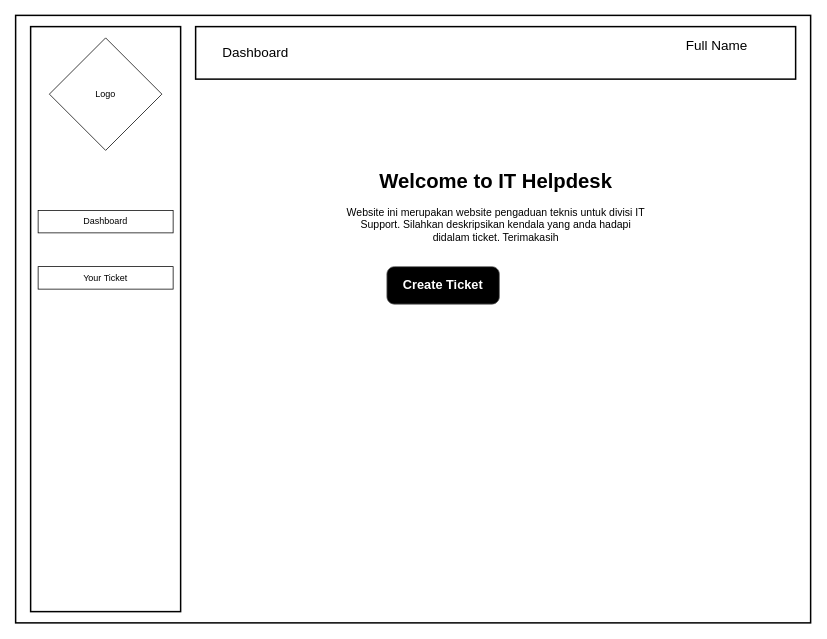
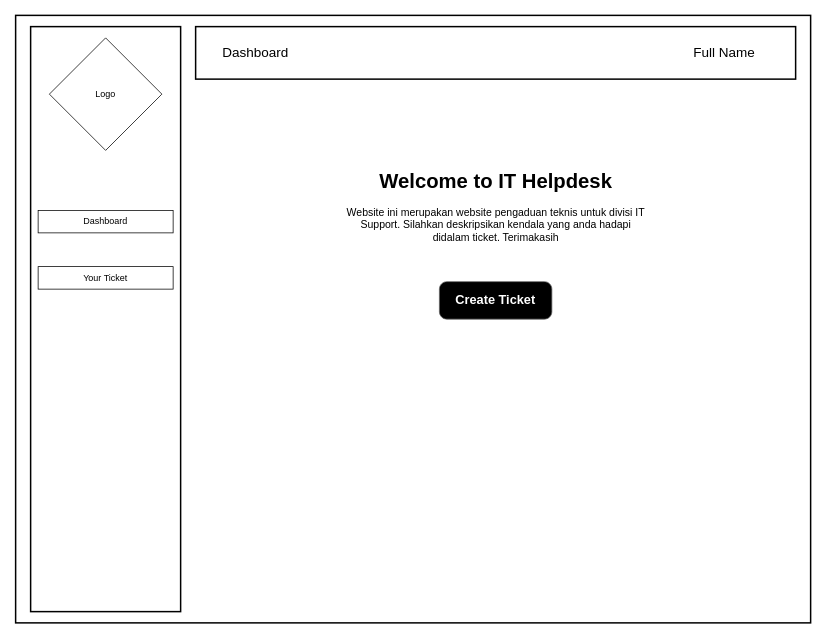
(717, 45) -> (724, 53)
(443, 285) -> (495, 300)
